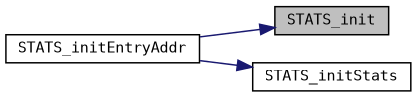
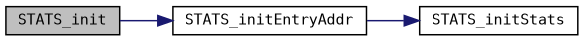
(230, 33) -> (139, 21)
